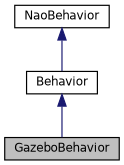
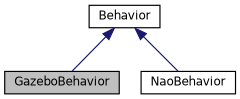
(62, 56) -> (161, 54)
